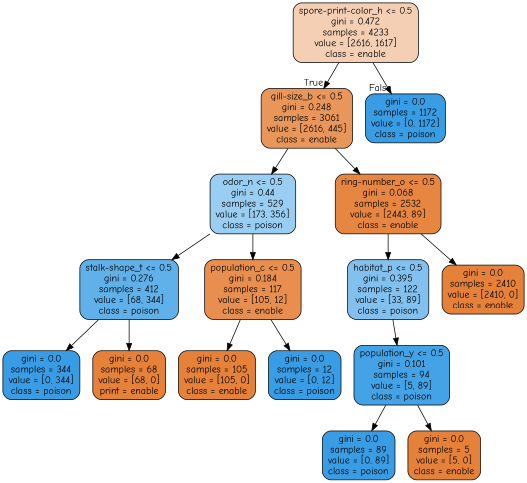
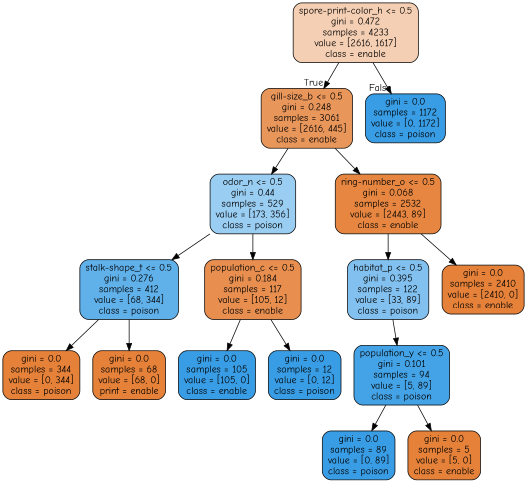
(41, 375) -> (41, 375)
(217, 375) -> (217, 375)
